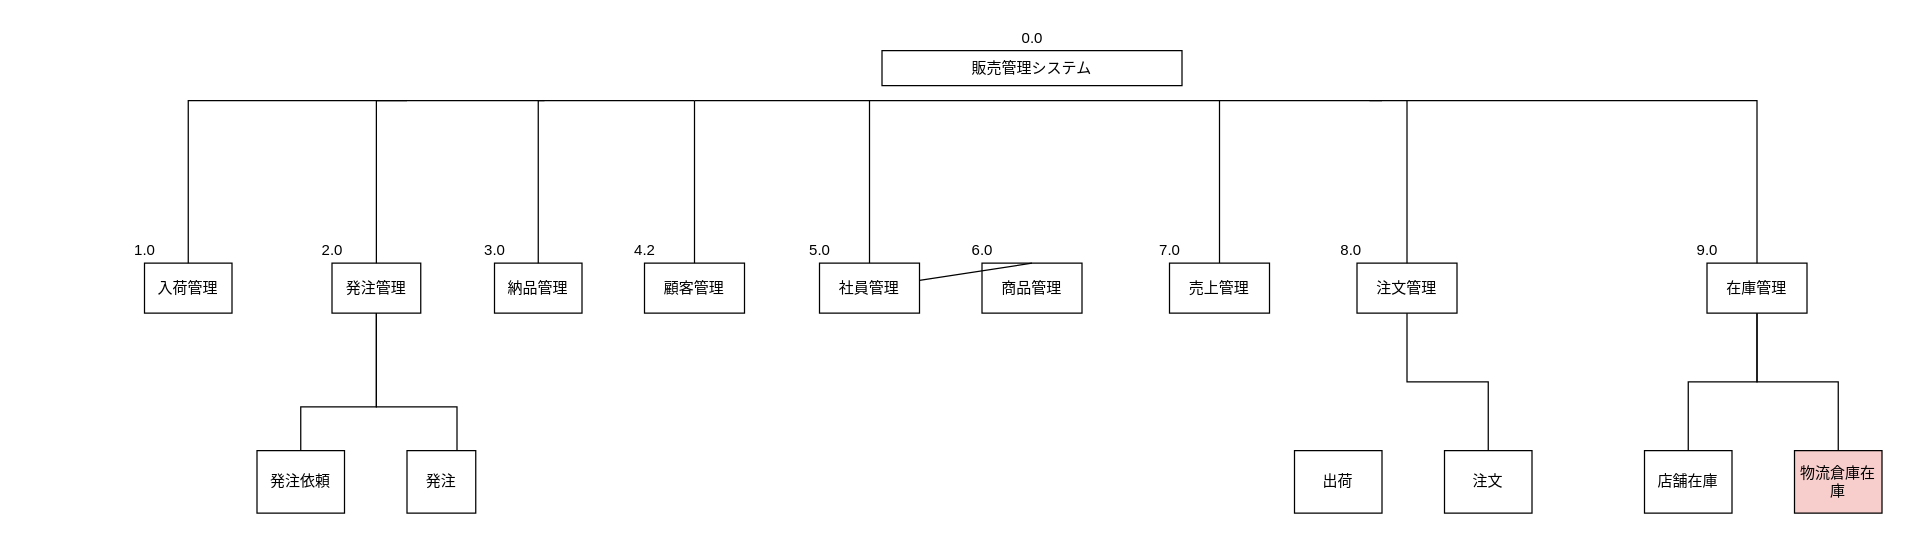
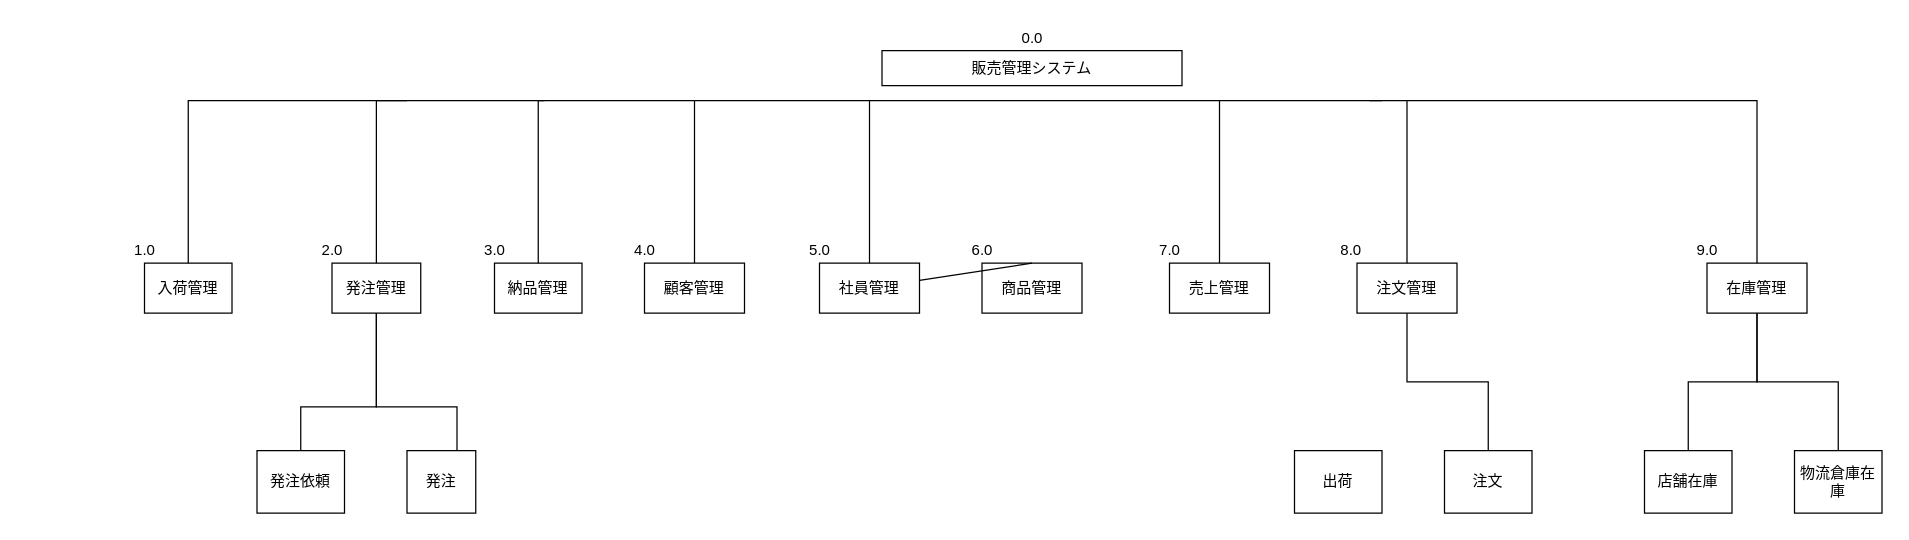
(645, 251) -> (645, 251)
(1838, 482) -> (1838, 482)
